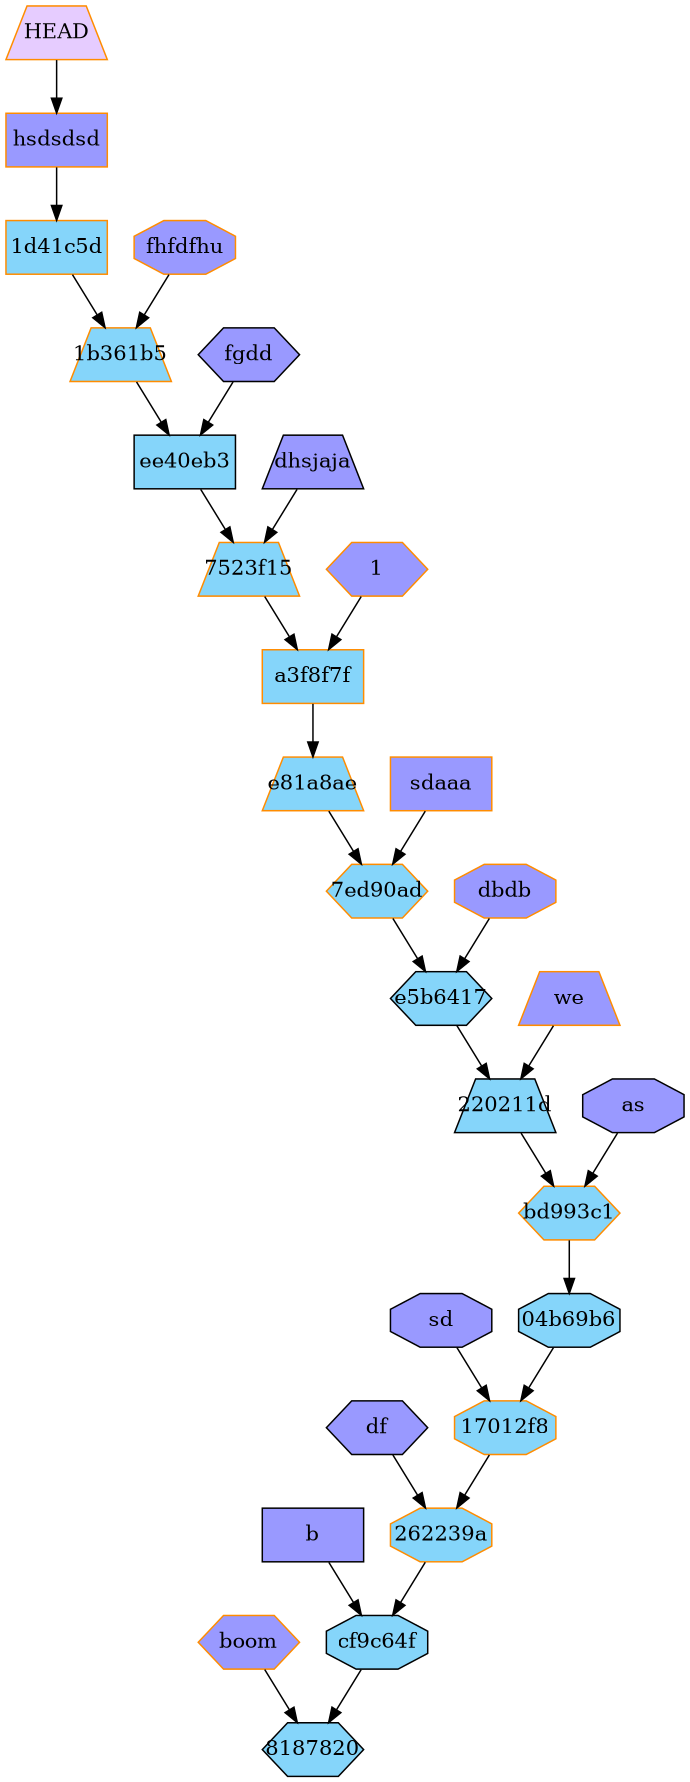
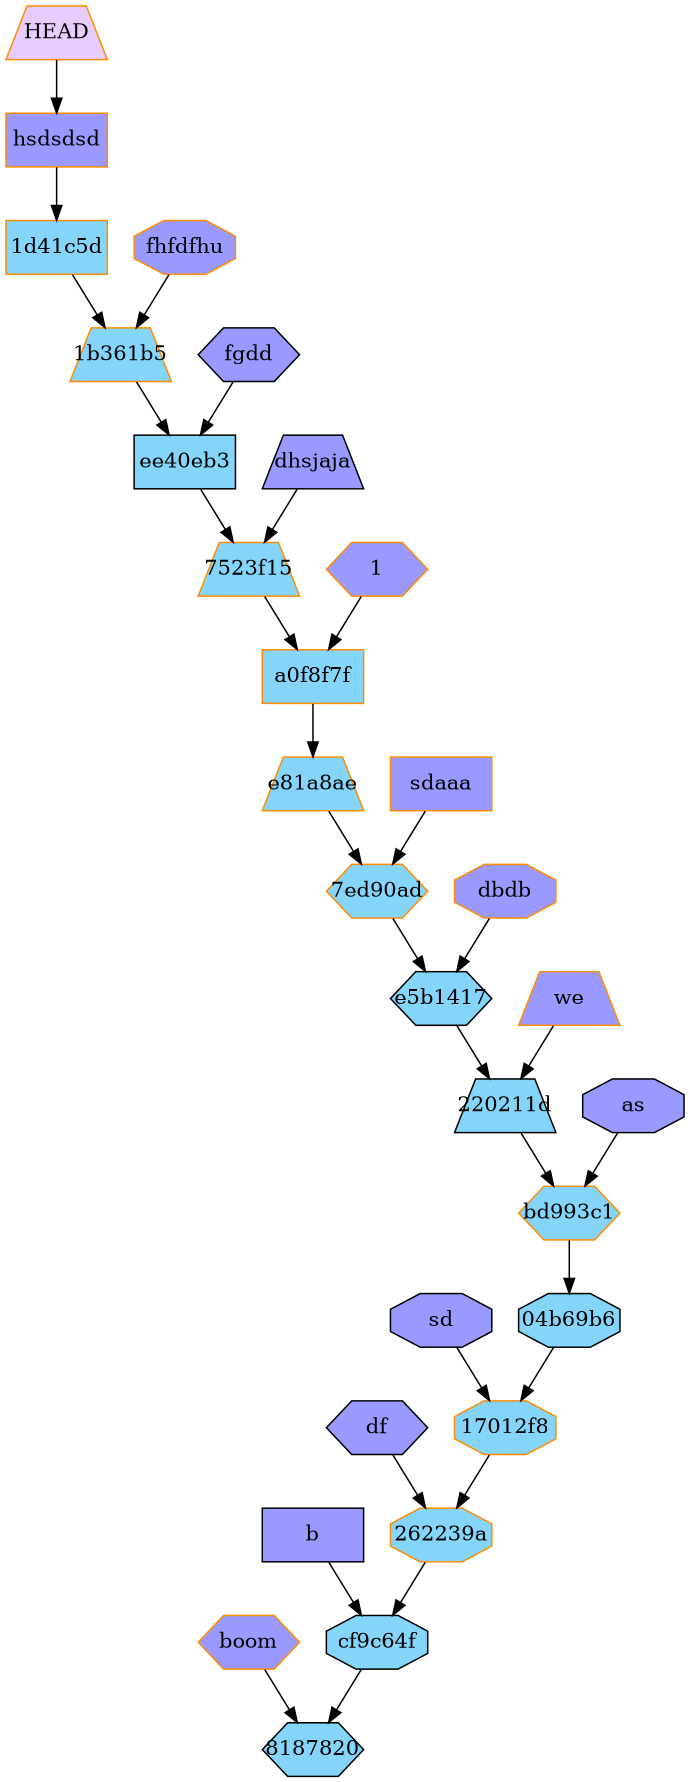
(313, 677) -> (313, 677)
(441, 998) -> (441, 998)
